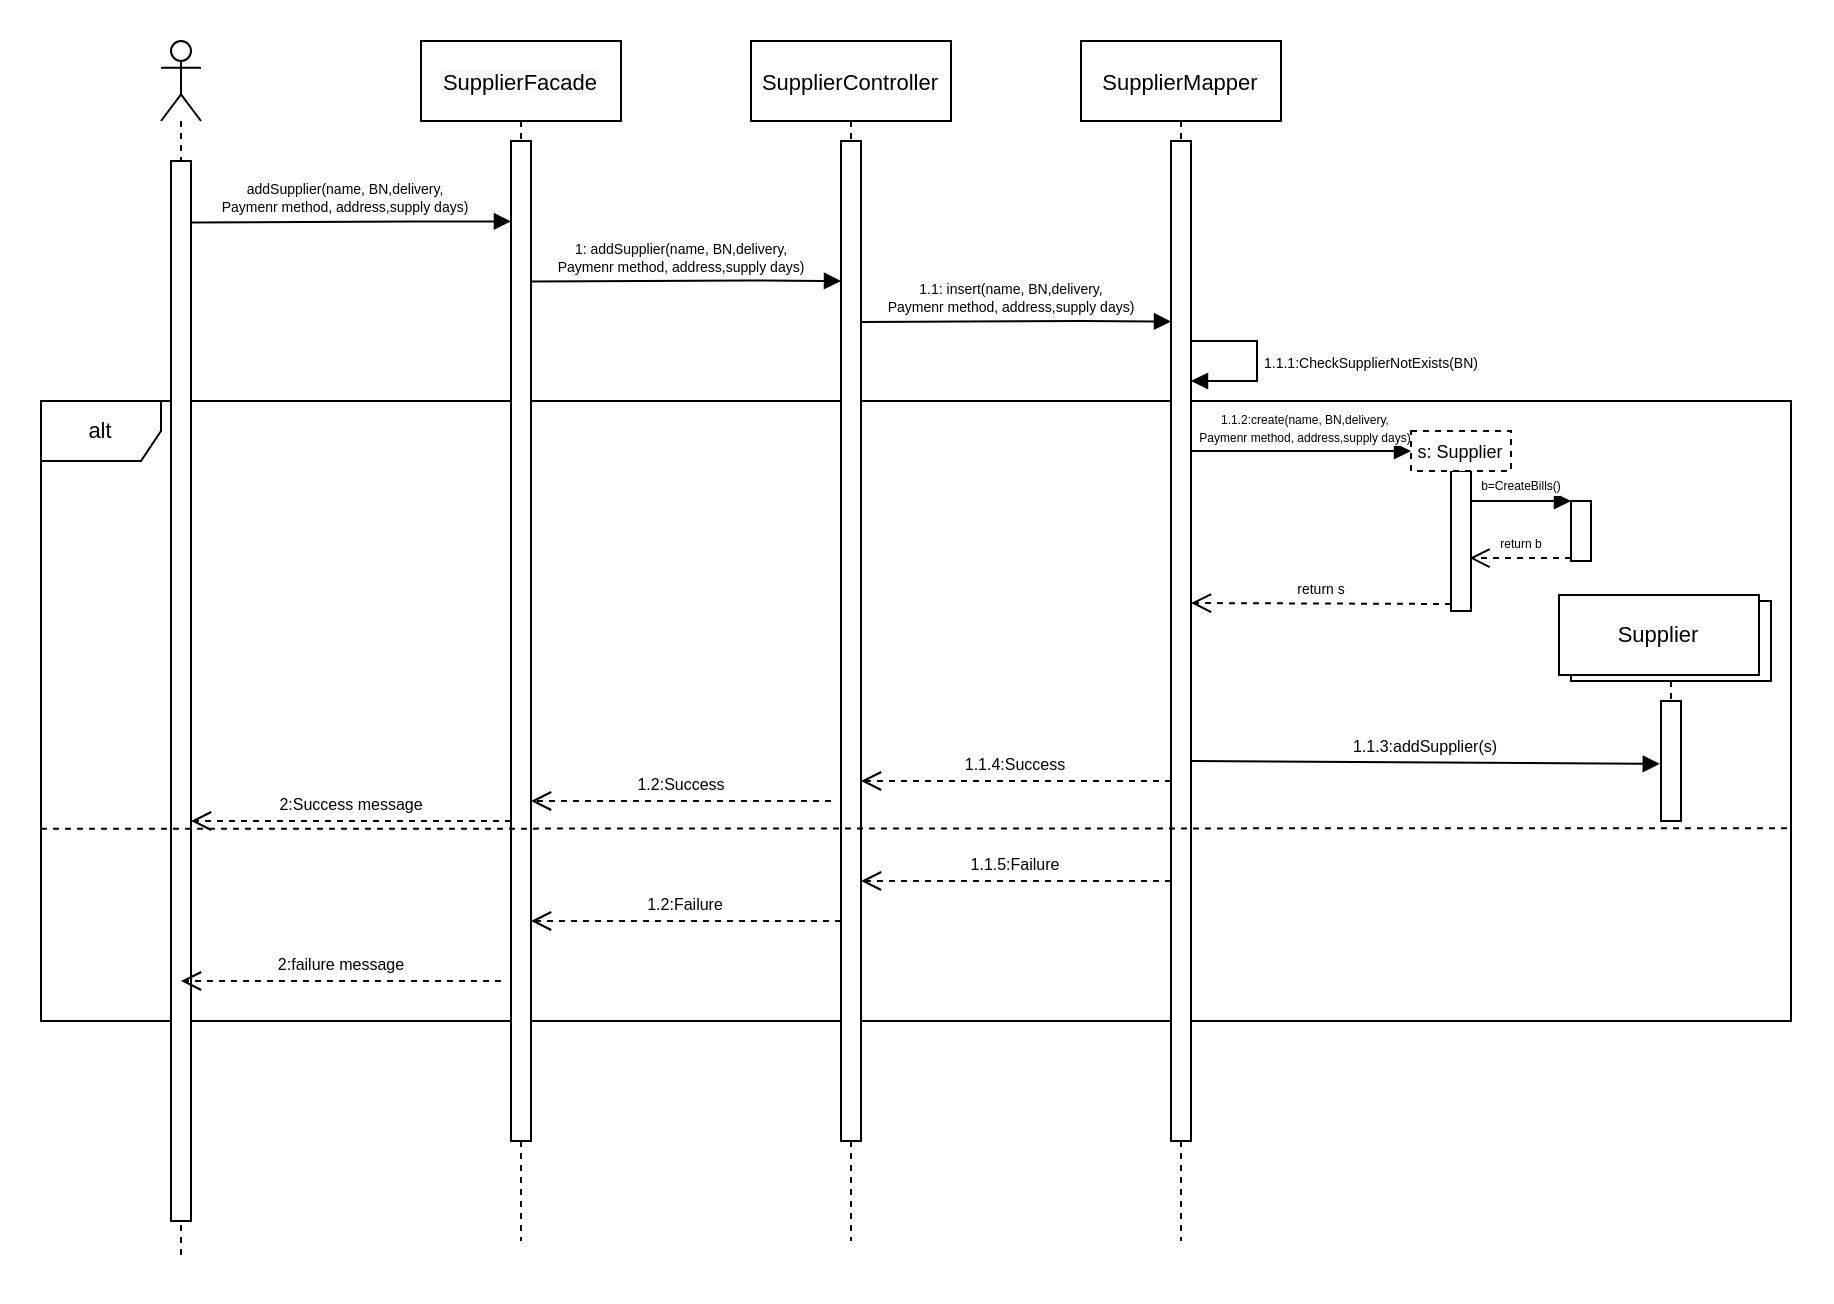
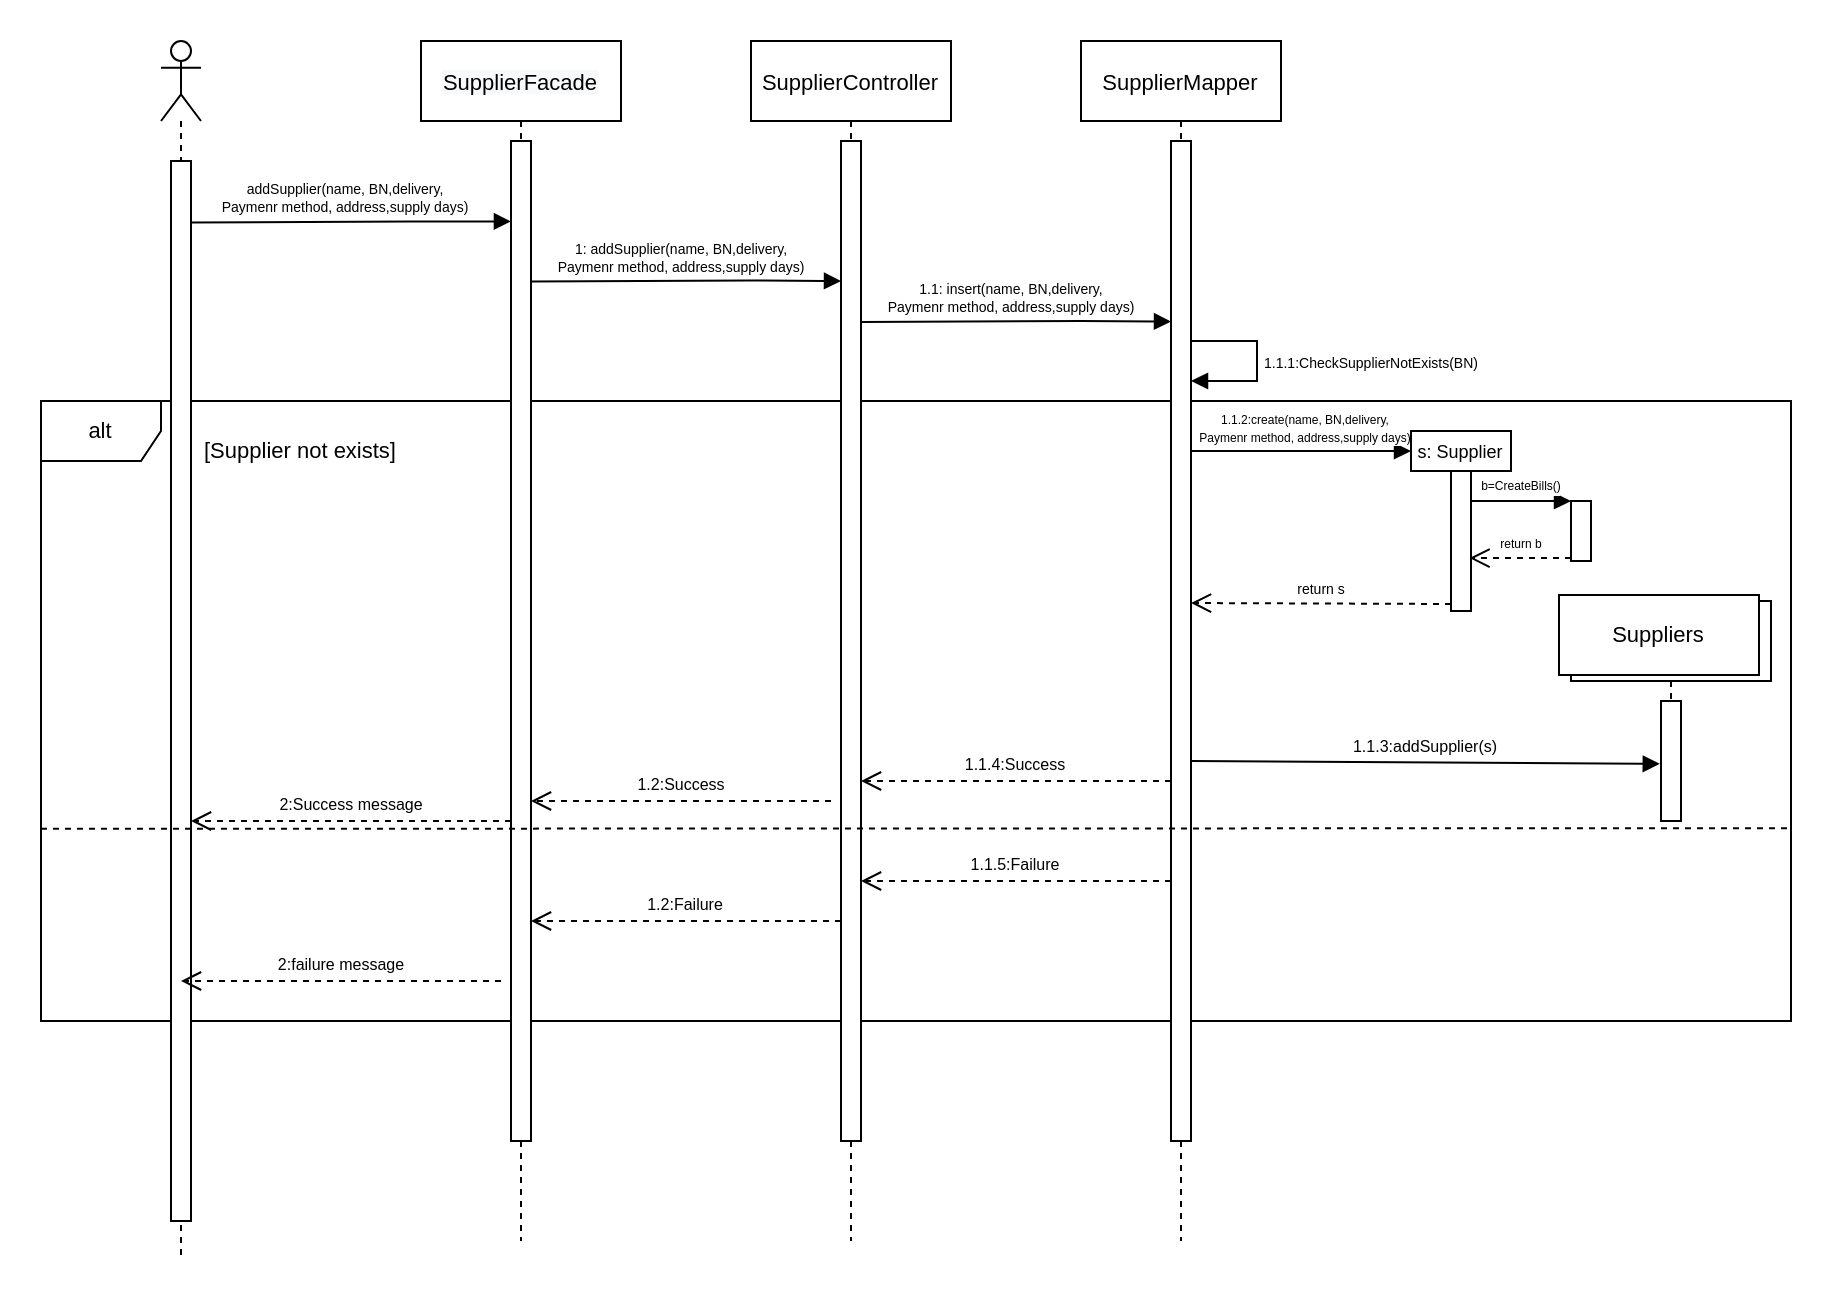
none -> (301, 451)
(1461, 451) -> (1461, 451)
(1659, 635) -> (1659, 635)
